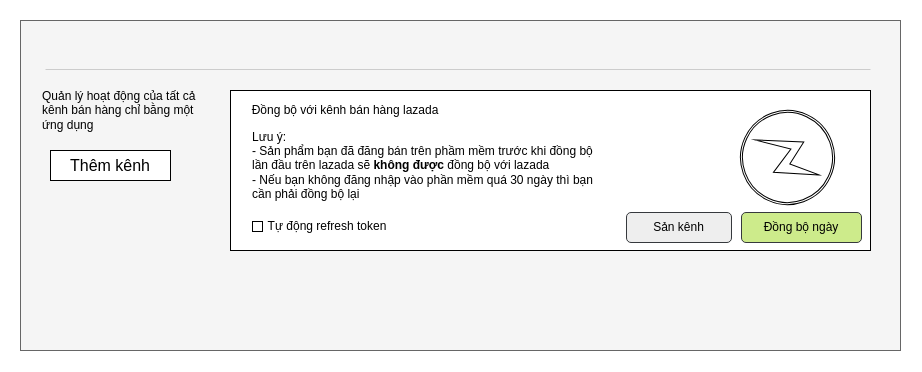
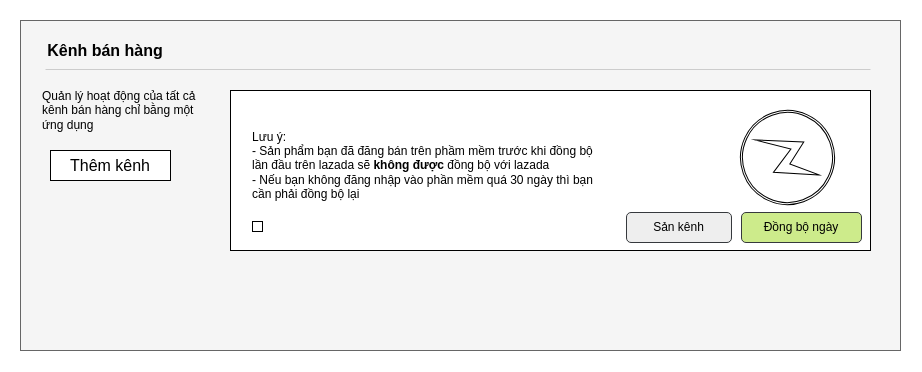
none -> (106, 51)
(346, 111) -> none
(328, 227) -> none
